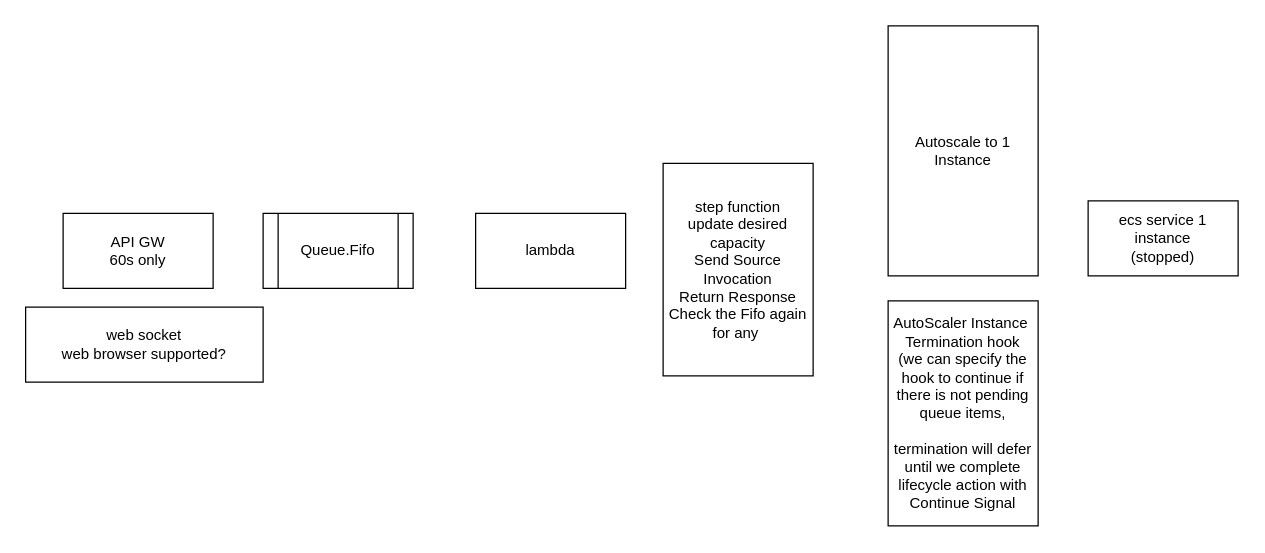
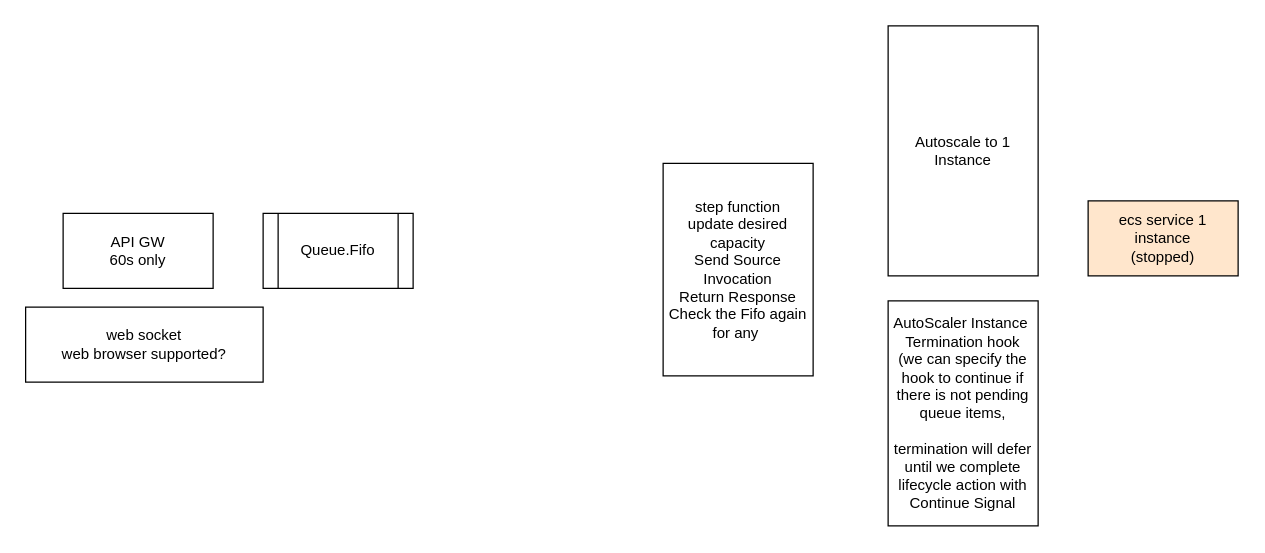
(1163, 238) -> (1163, 238)
(551, 251) -> none
